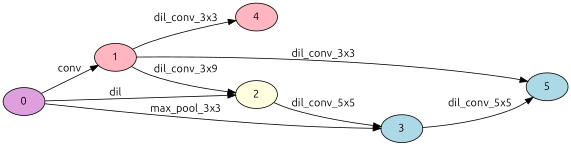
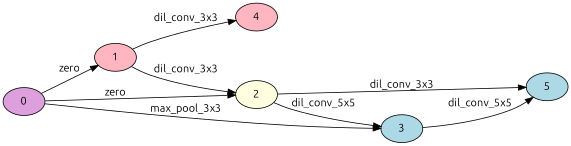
(329, 61) -> (398, 91)
(70, 69) -> (70, 69)
(186, 69) -> (186, 69)
(115, 93) -> (115, 93)
